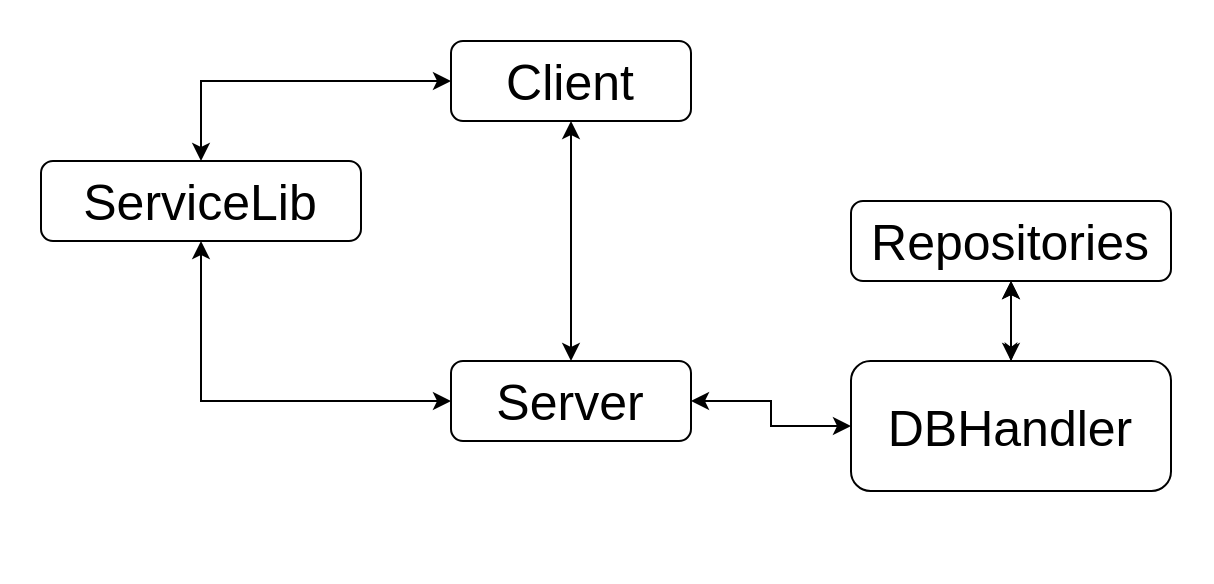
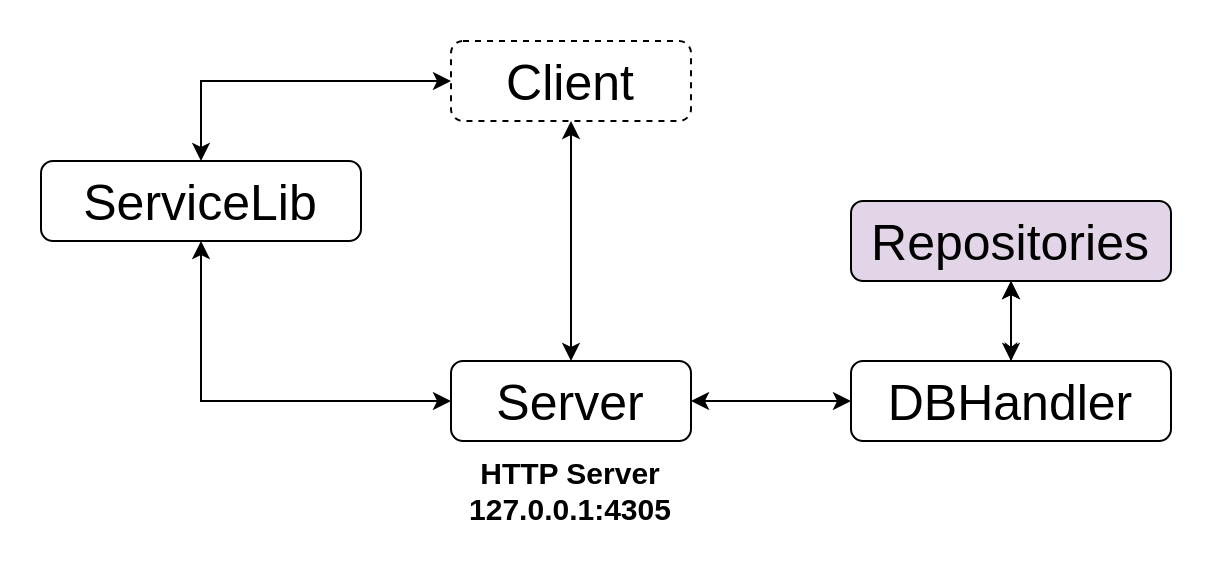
(571, 81) -> (571, 81)
(1011, 241) -> (1011, 241)
(1011, 426) -> (1011, 401)
none -> (571, 491)
